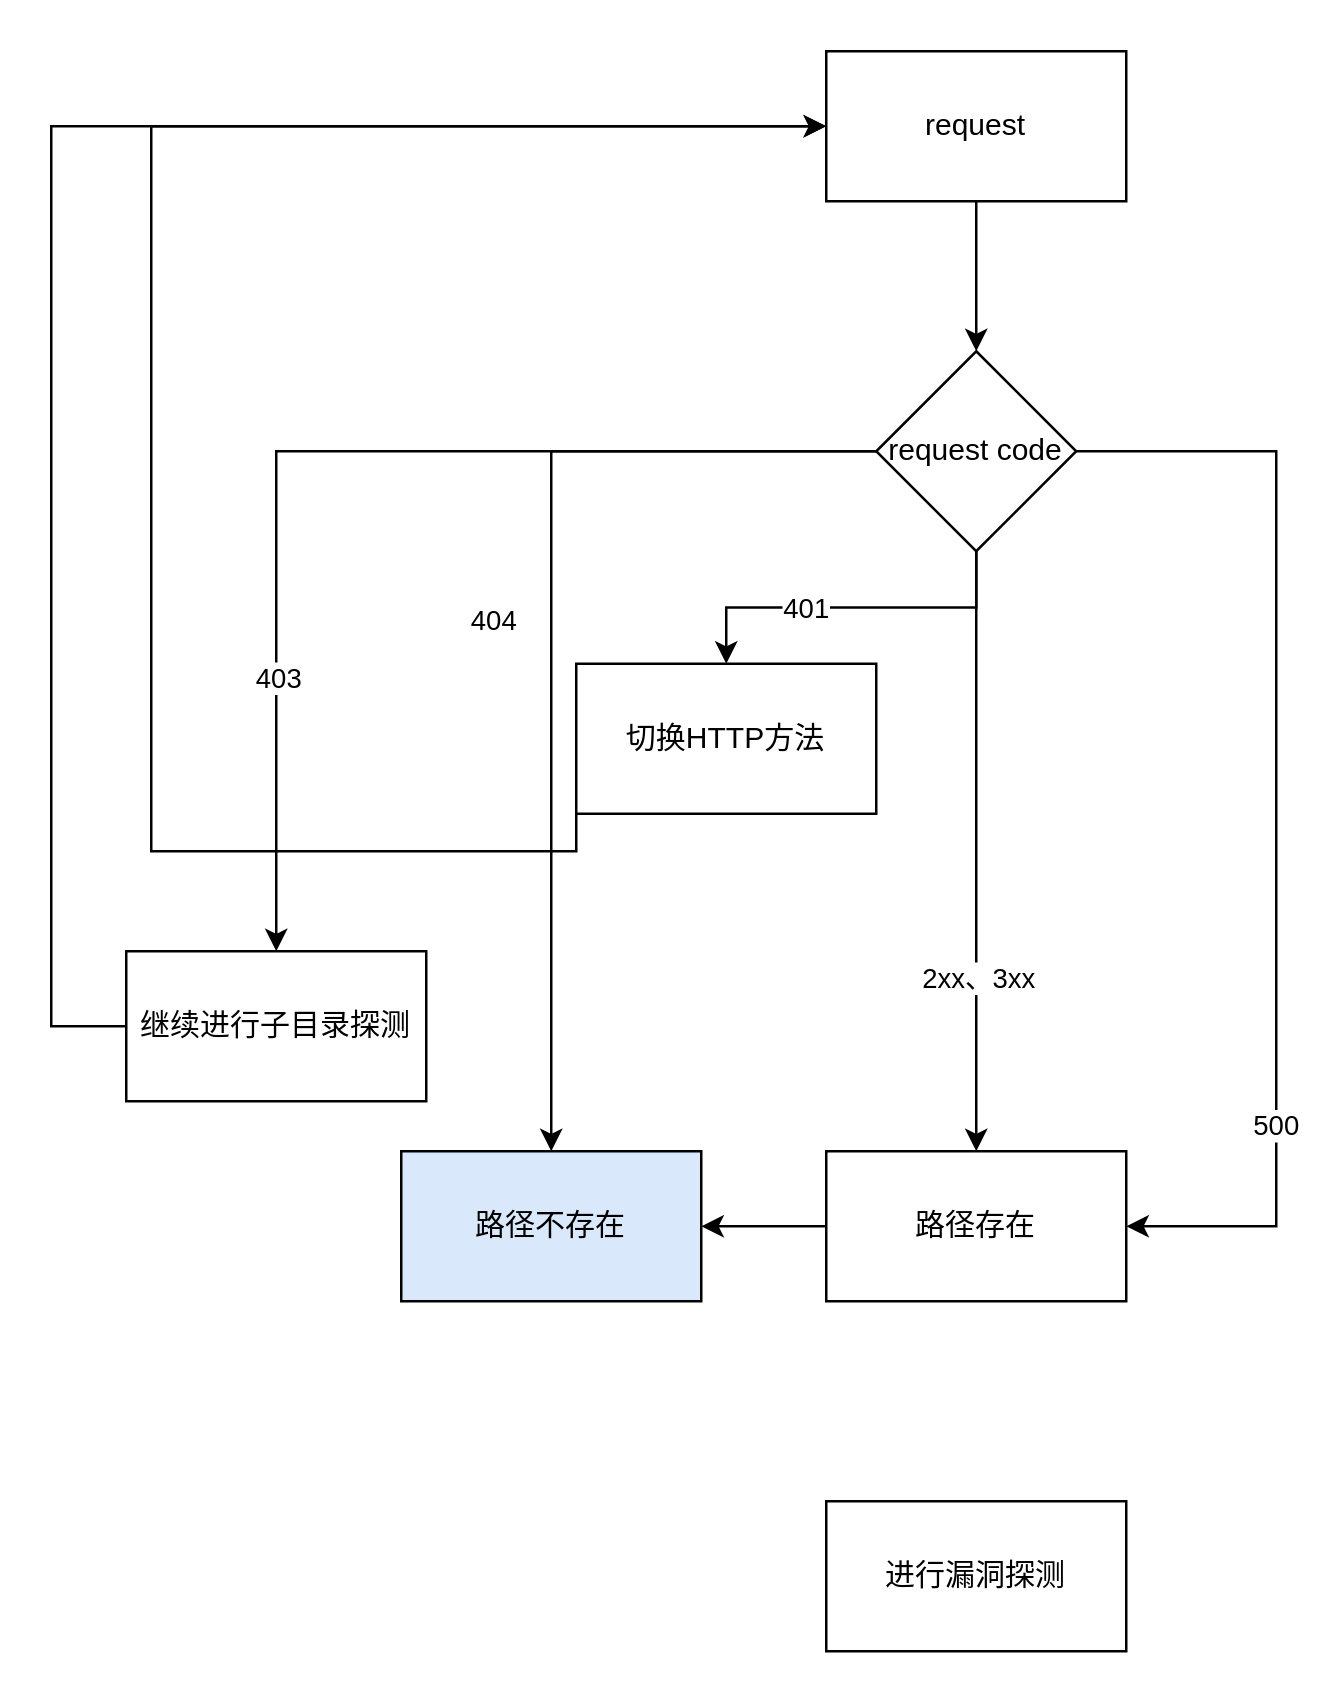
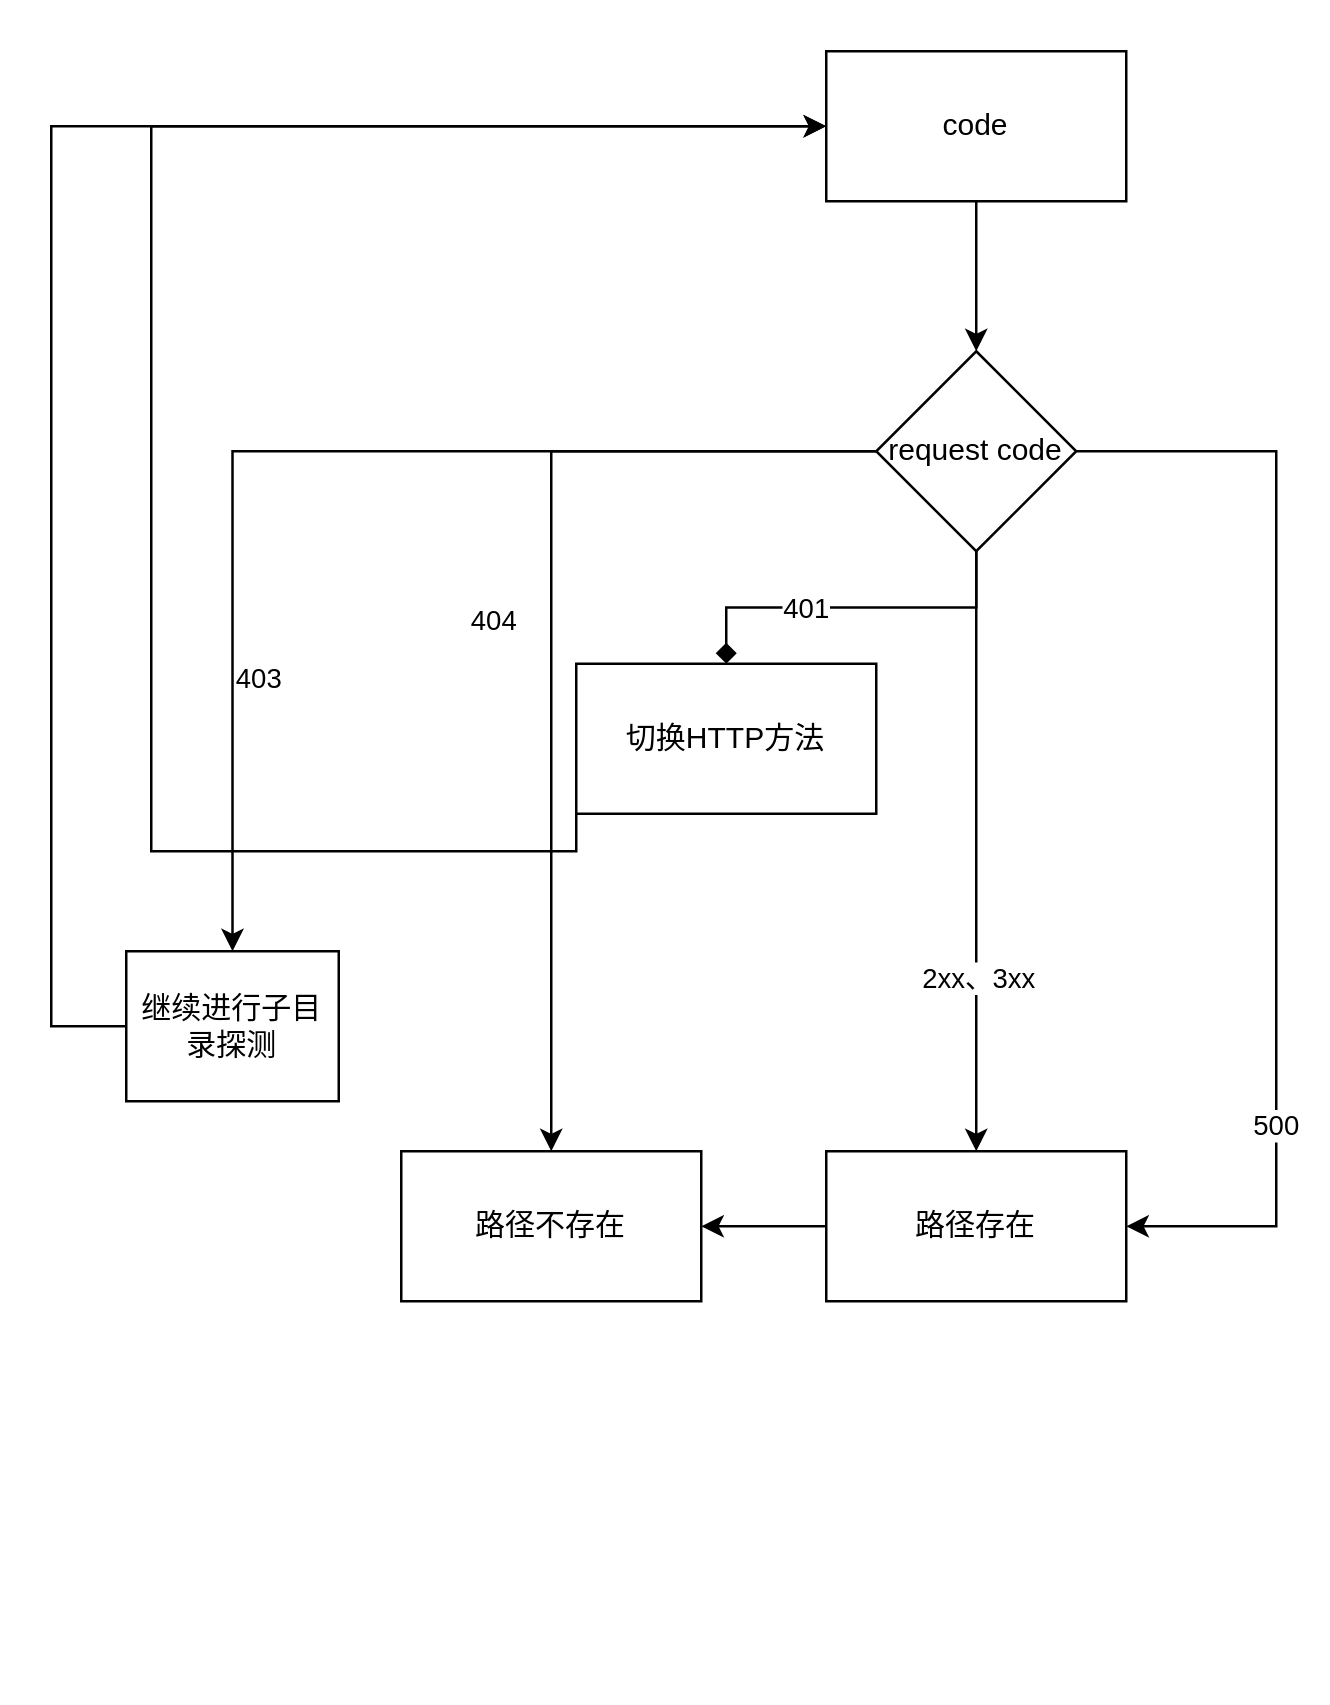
(976, 126) -> (976, 126)
(726, 644) -> (726, 643)
(276, 1026) -> (233, 1026)
(551, 1226) -> (551, 1226)
(976, 1576) -> none
